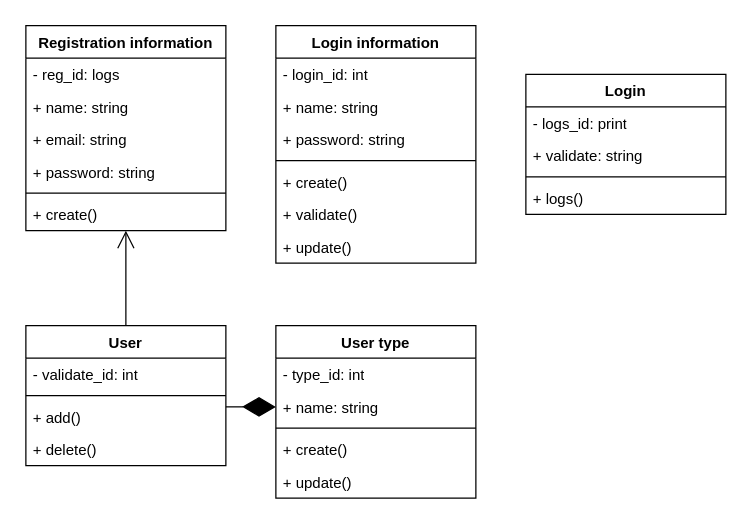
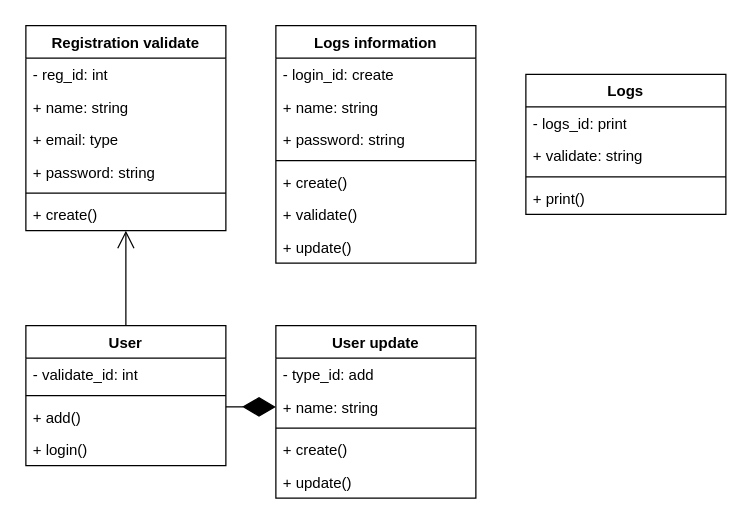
(126, 43) -> (126, 43)
(376, 43) -> (376, 43)
(82, 76) -> (78, 76)
(332, 76) -> (347, 76)
(626, 92) -> (626, 92)
(84, 141) -> (78, 141)
(563, 200) -> (567, 200)
(376, 343) -> (376, 343)
(332, 376) -> (334, 376)
(71, 451) -> (65, 451)
